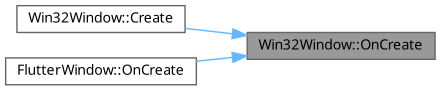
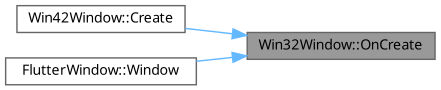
(101, 19) -> (101, 19)
(101, 71) -> (101, 71)
